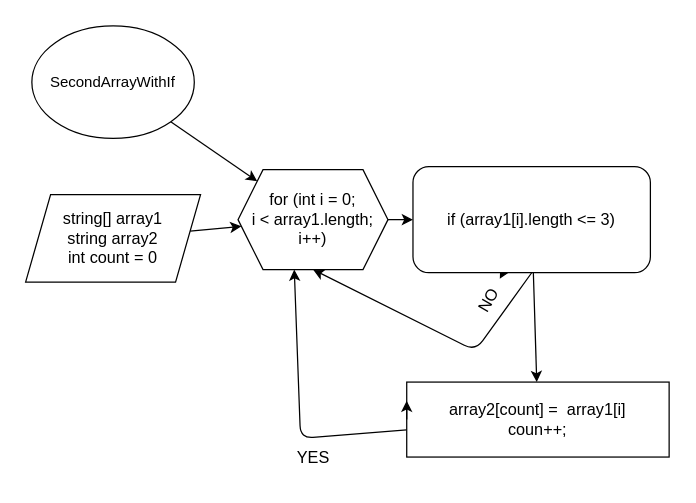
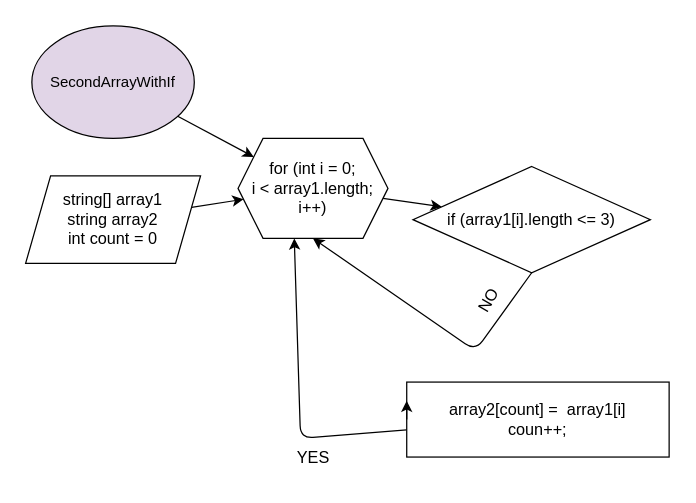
(113, 82) -> (113, 82)
(313, 219) -> (313, 188)
(532, 219) -> (532, 219)
(113, 238) -> (113, 219)
(503, 273) -> none
(535, 323) -> none
